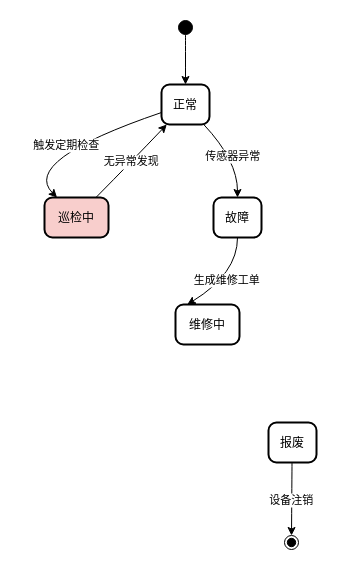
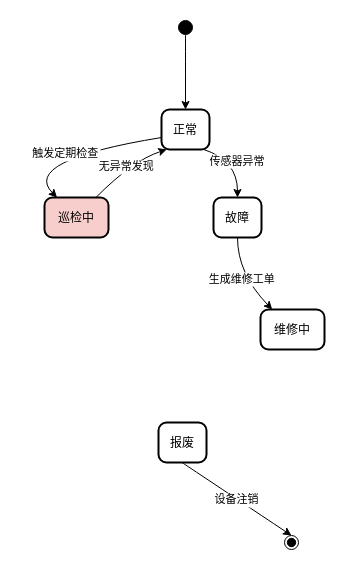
(186, 105) -> (186, 130)
(208, 325) -> (293, 330)
(293, 443) -> (183, 443)
